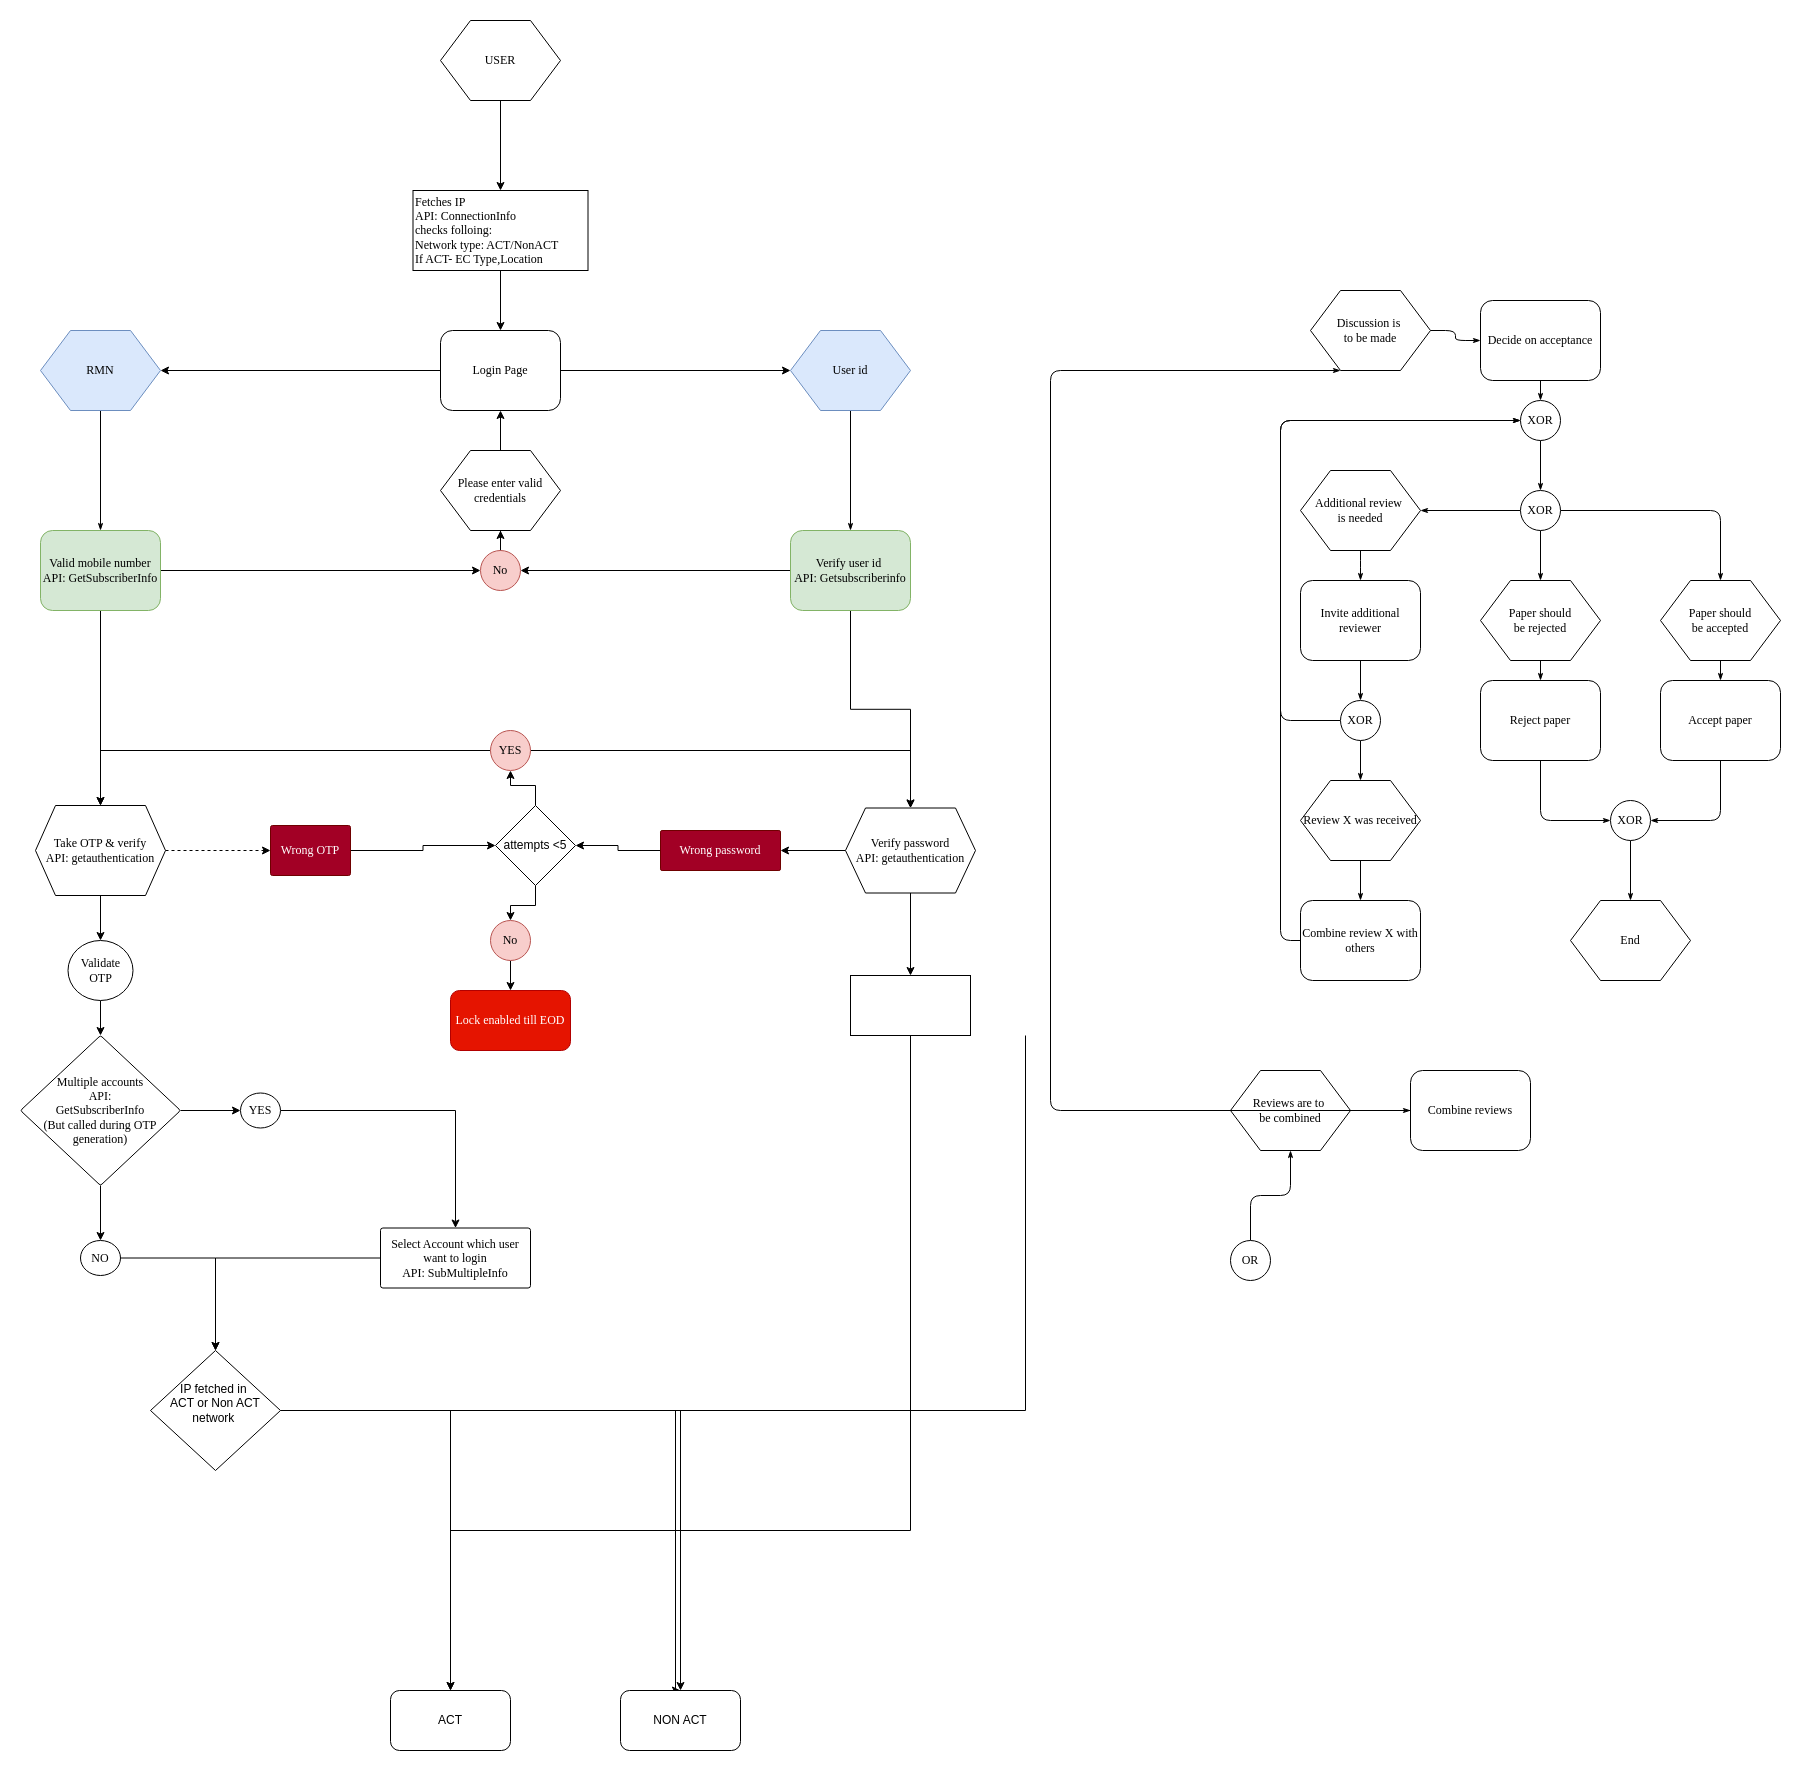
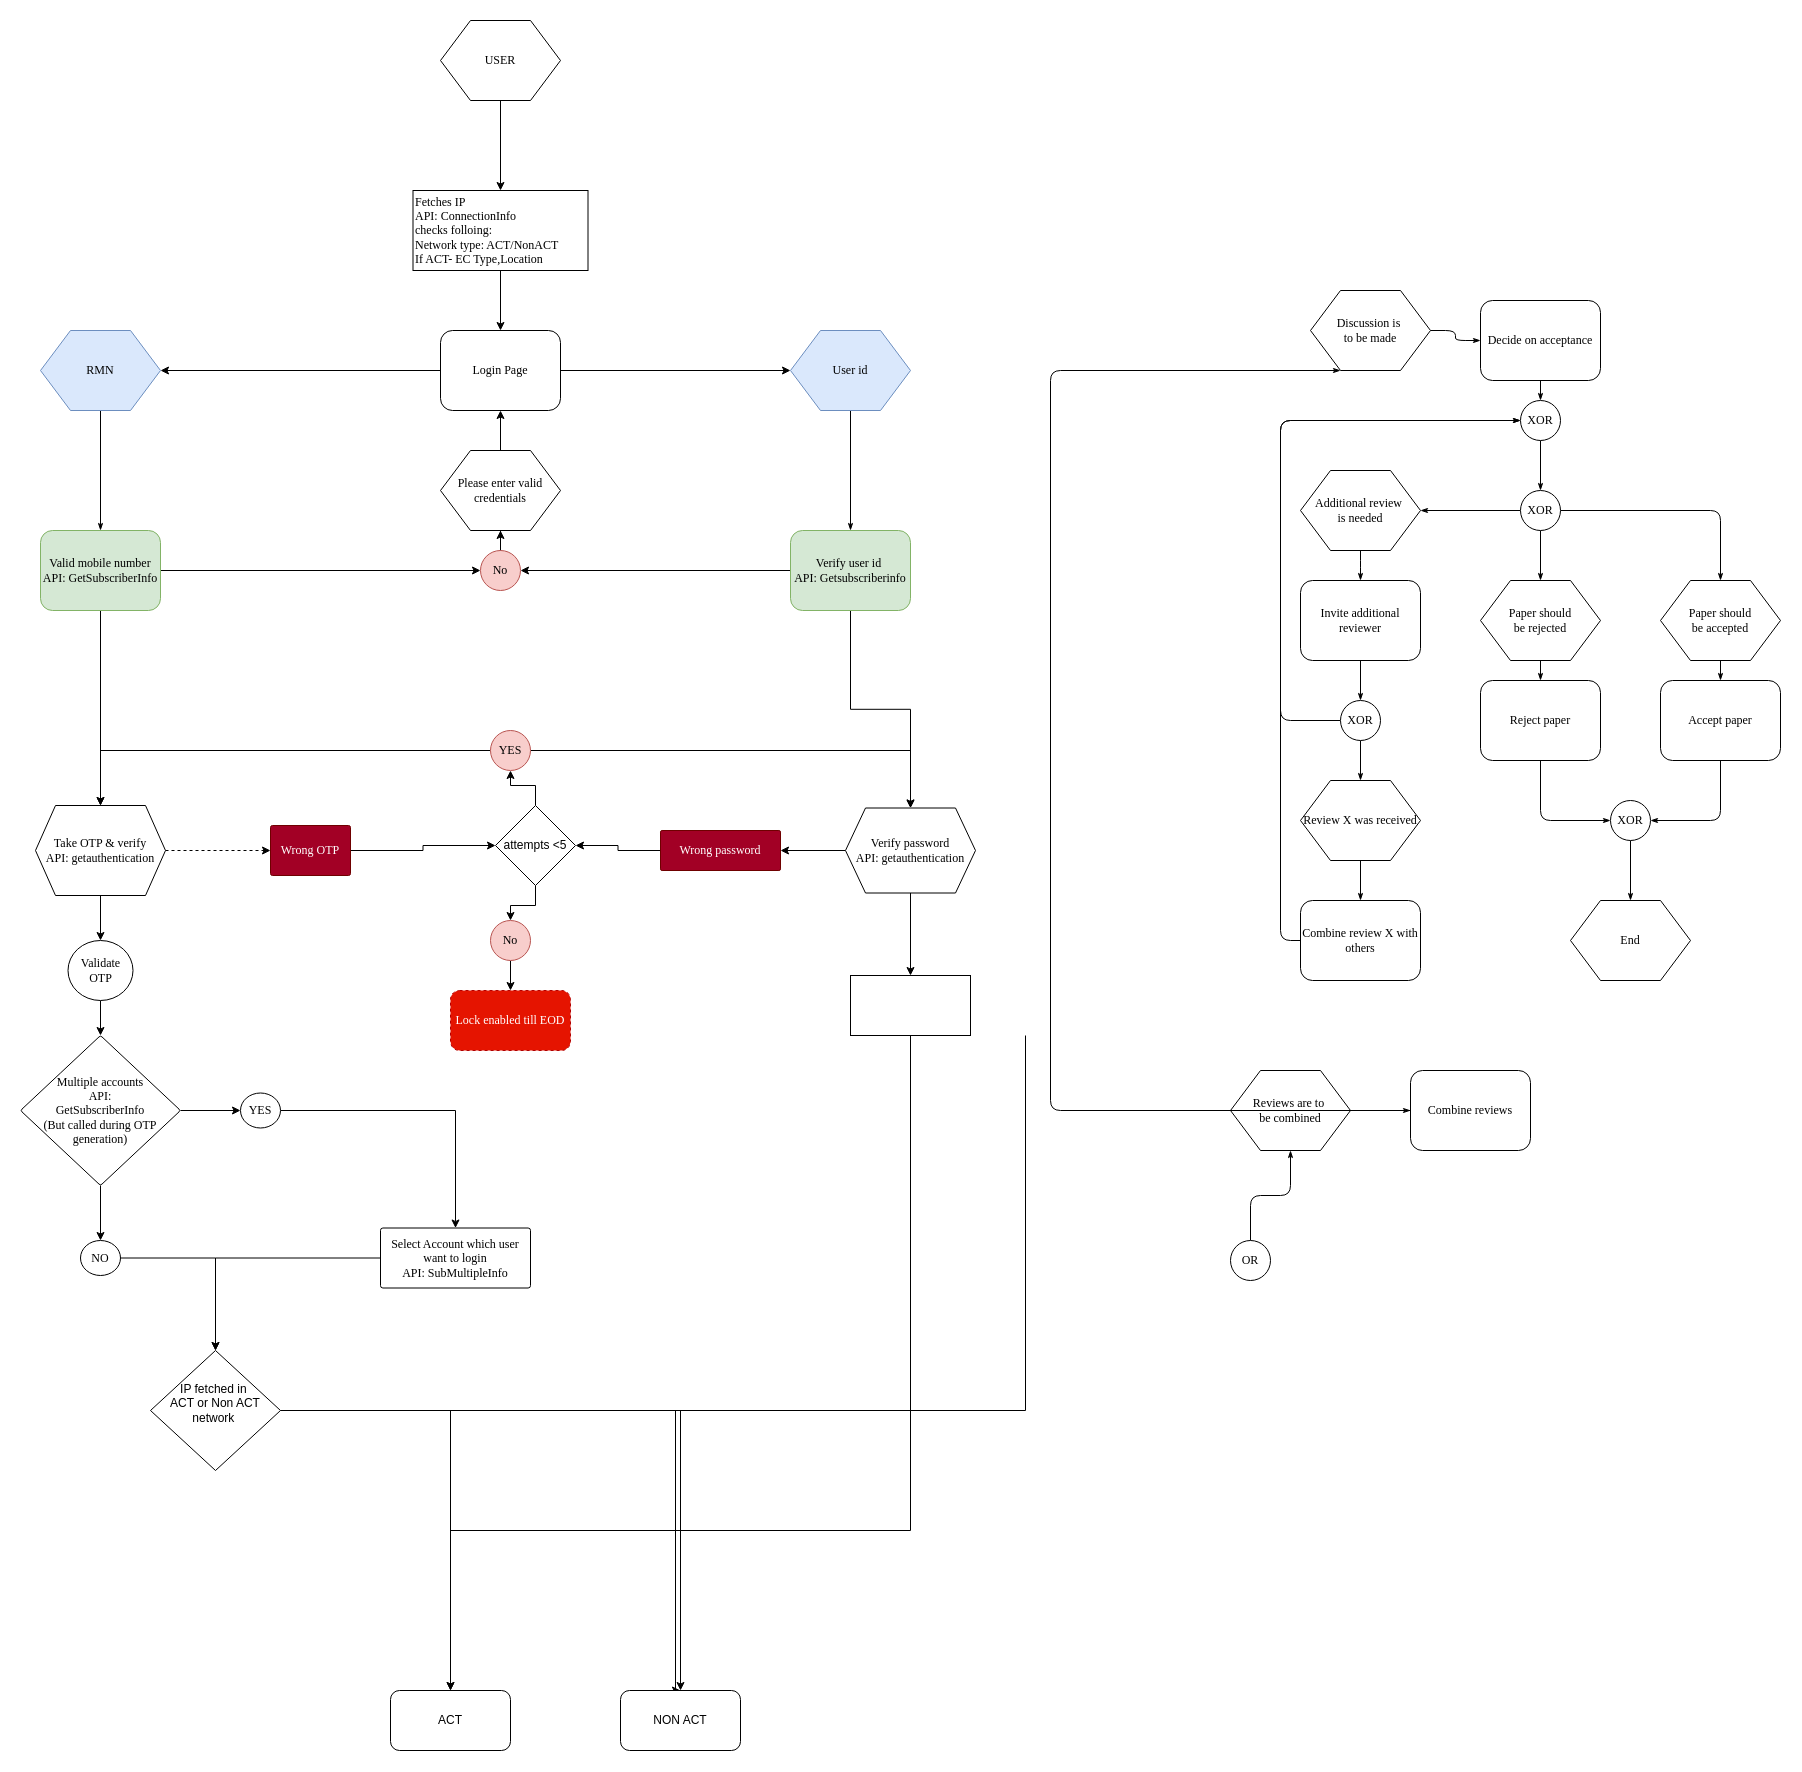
(511, 1021) -> (511, 1021)
